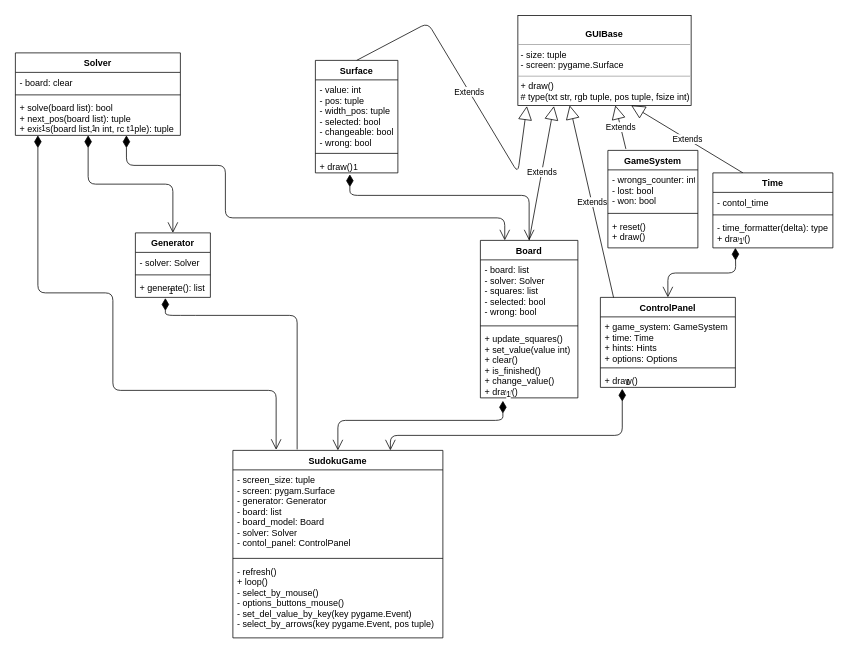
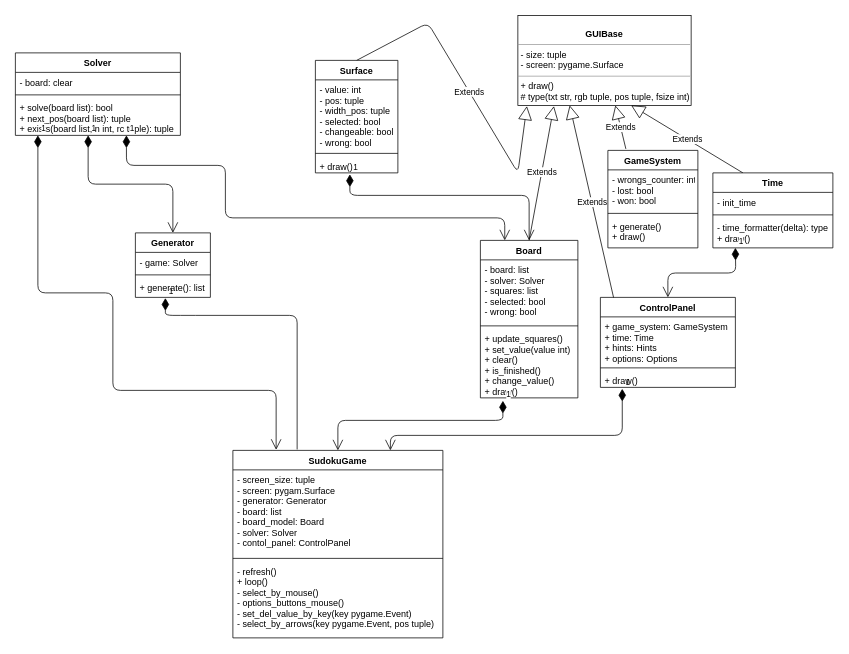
(746, 203) -> (740, 203)
(634, 227) -> (641, 227)
(174, 263) -> (170, 263)
